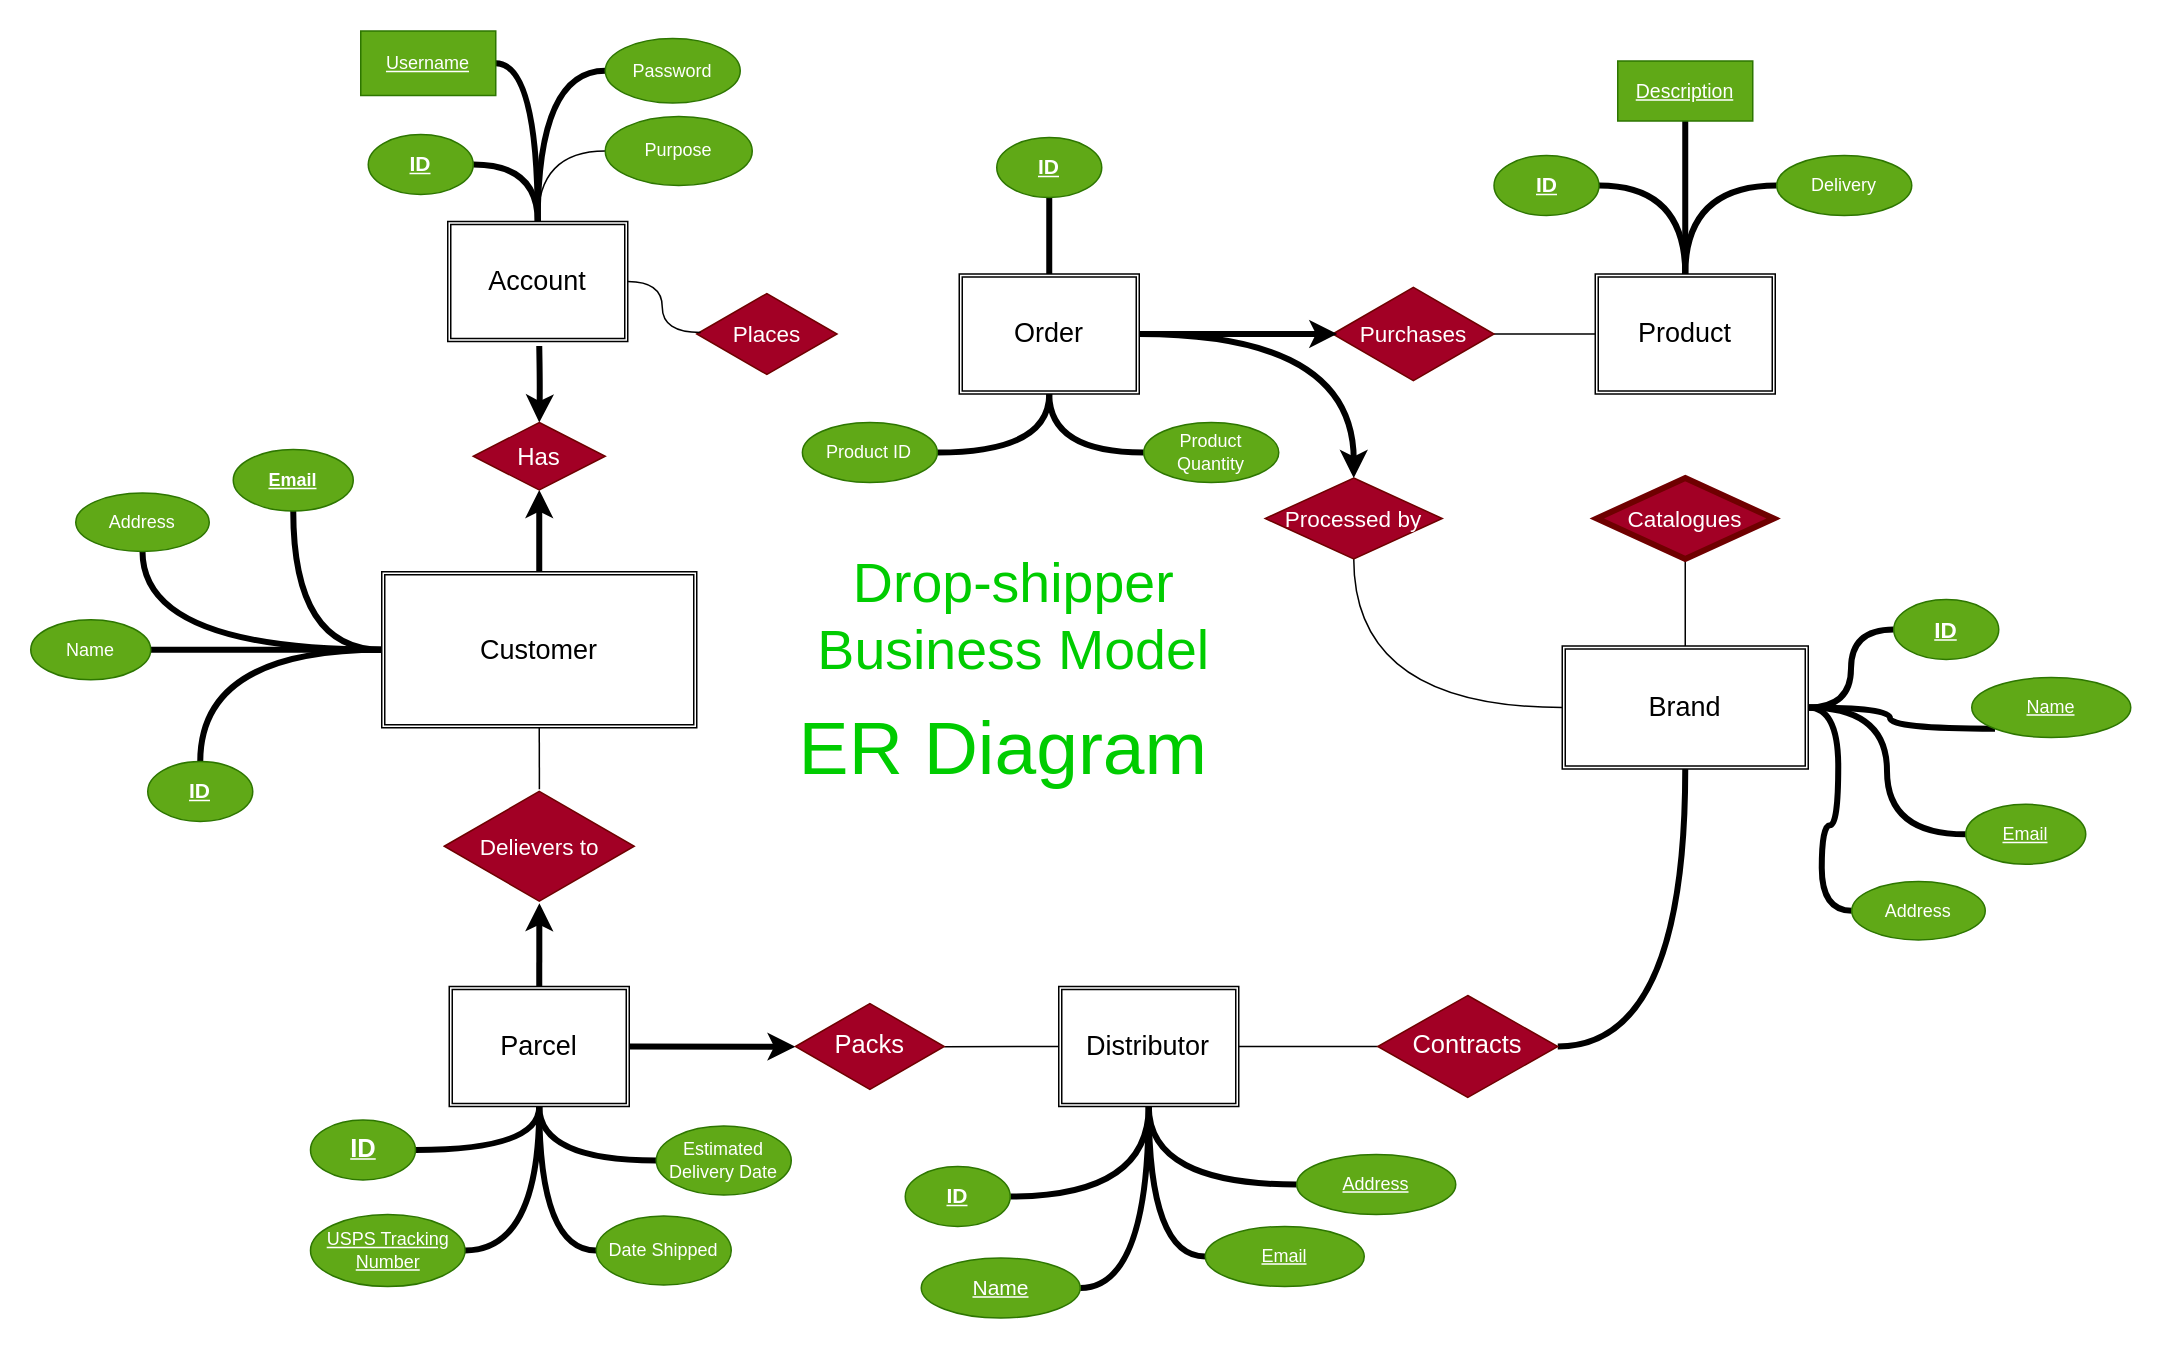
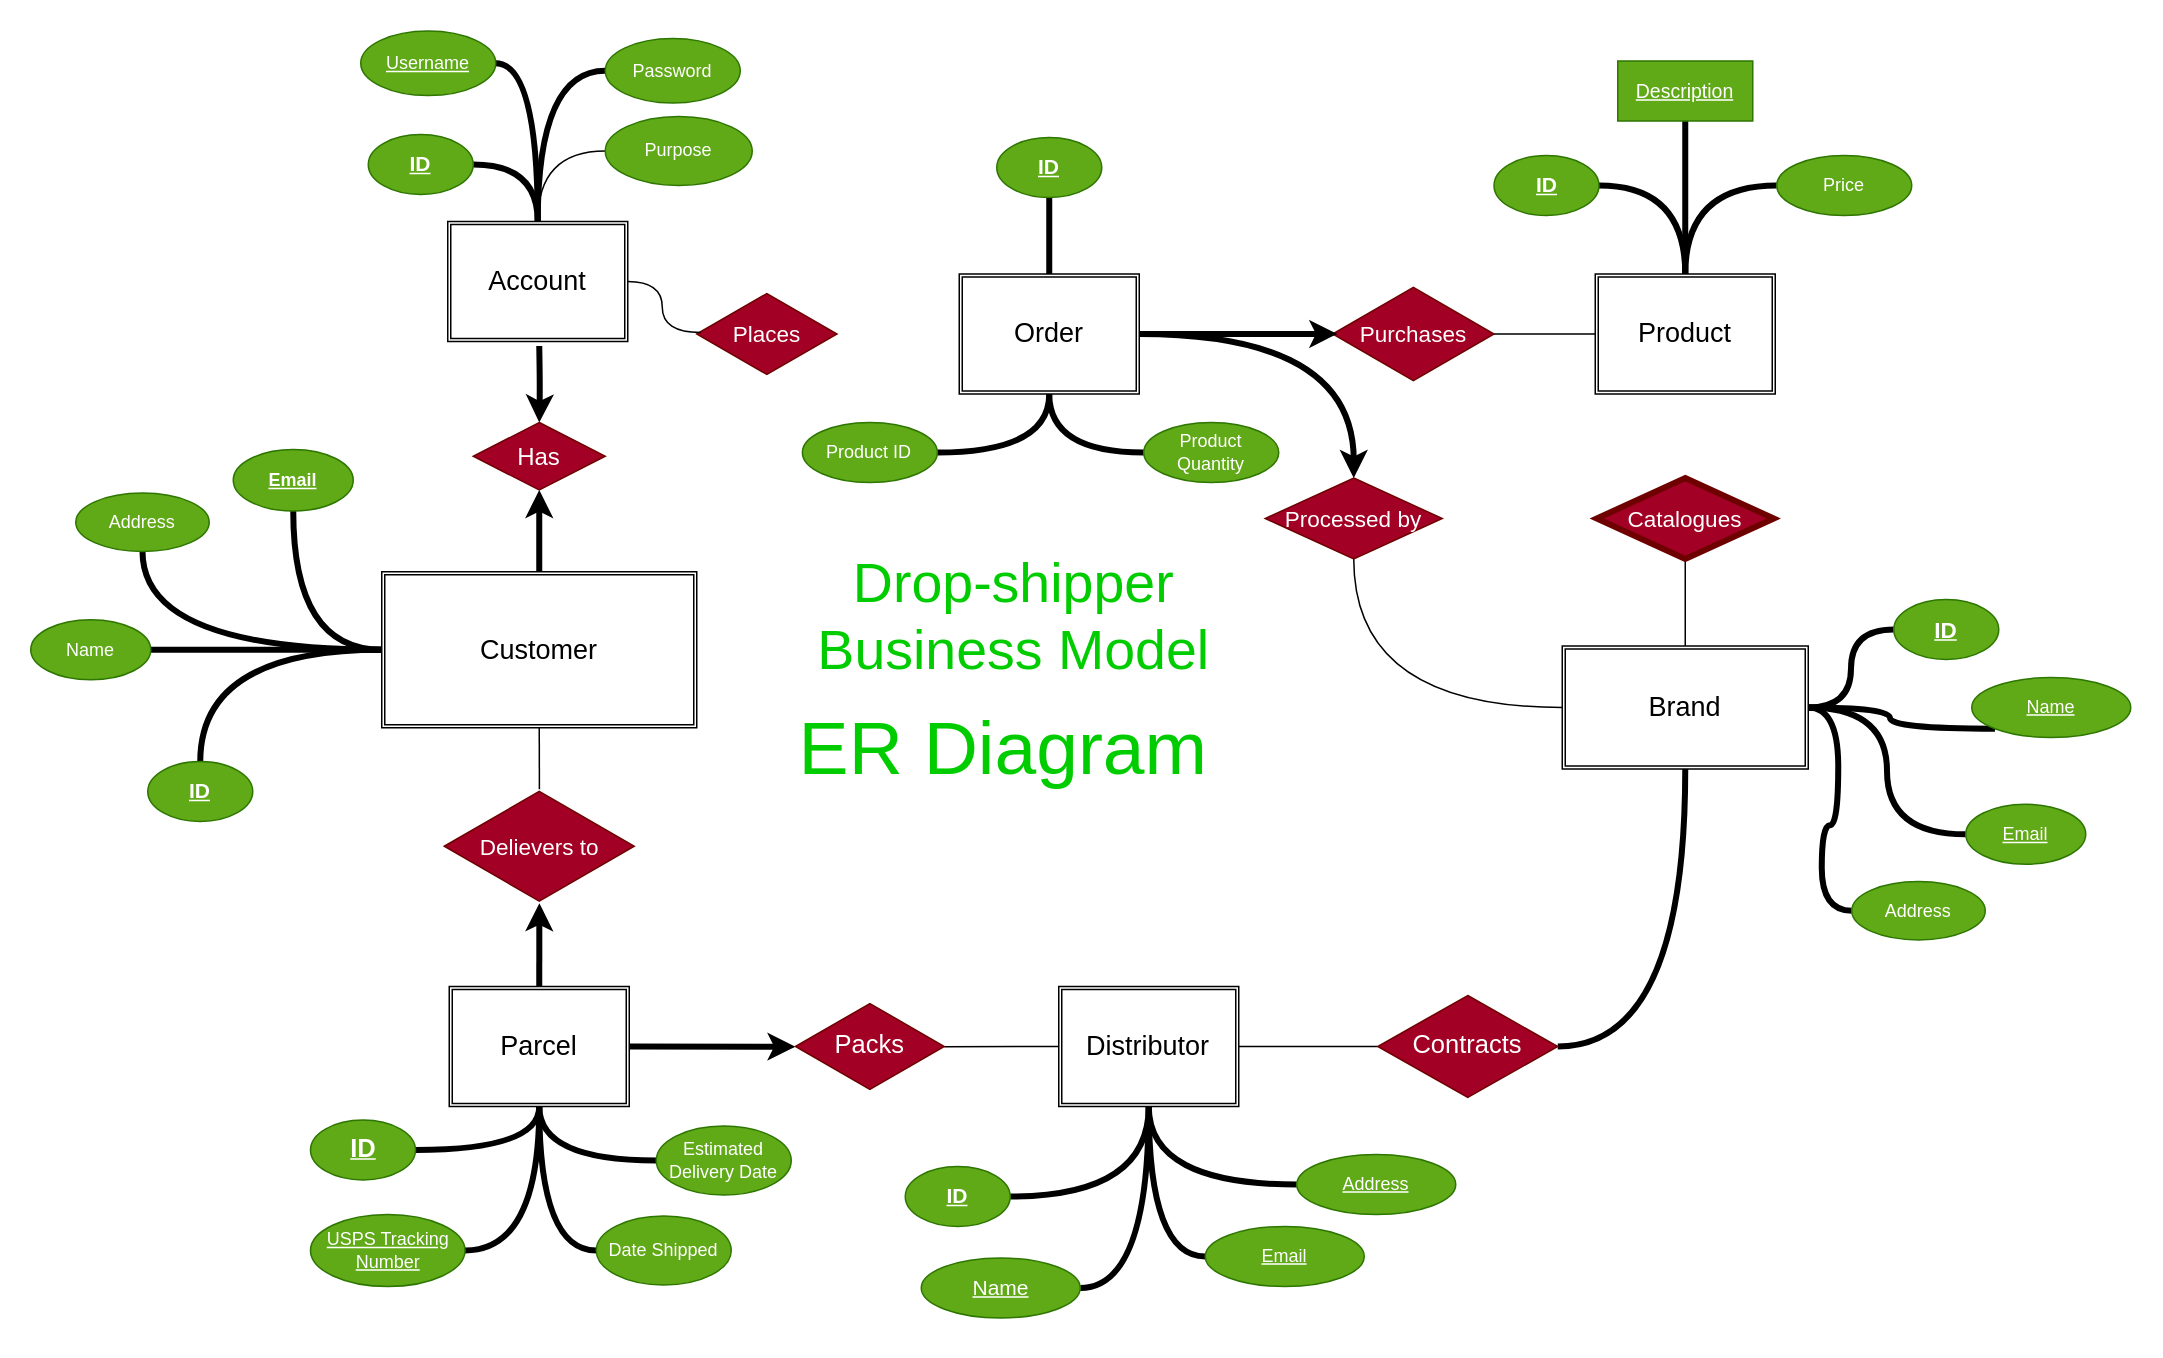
(428, 63) -> (428, 63)
(1844, 185) -> (1844, 185)
